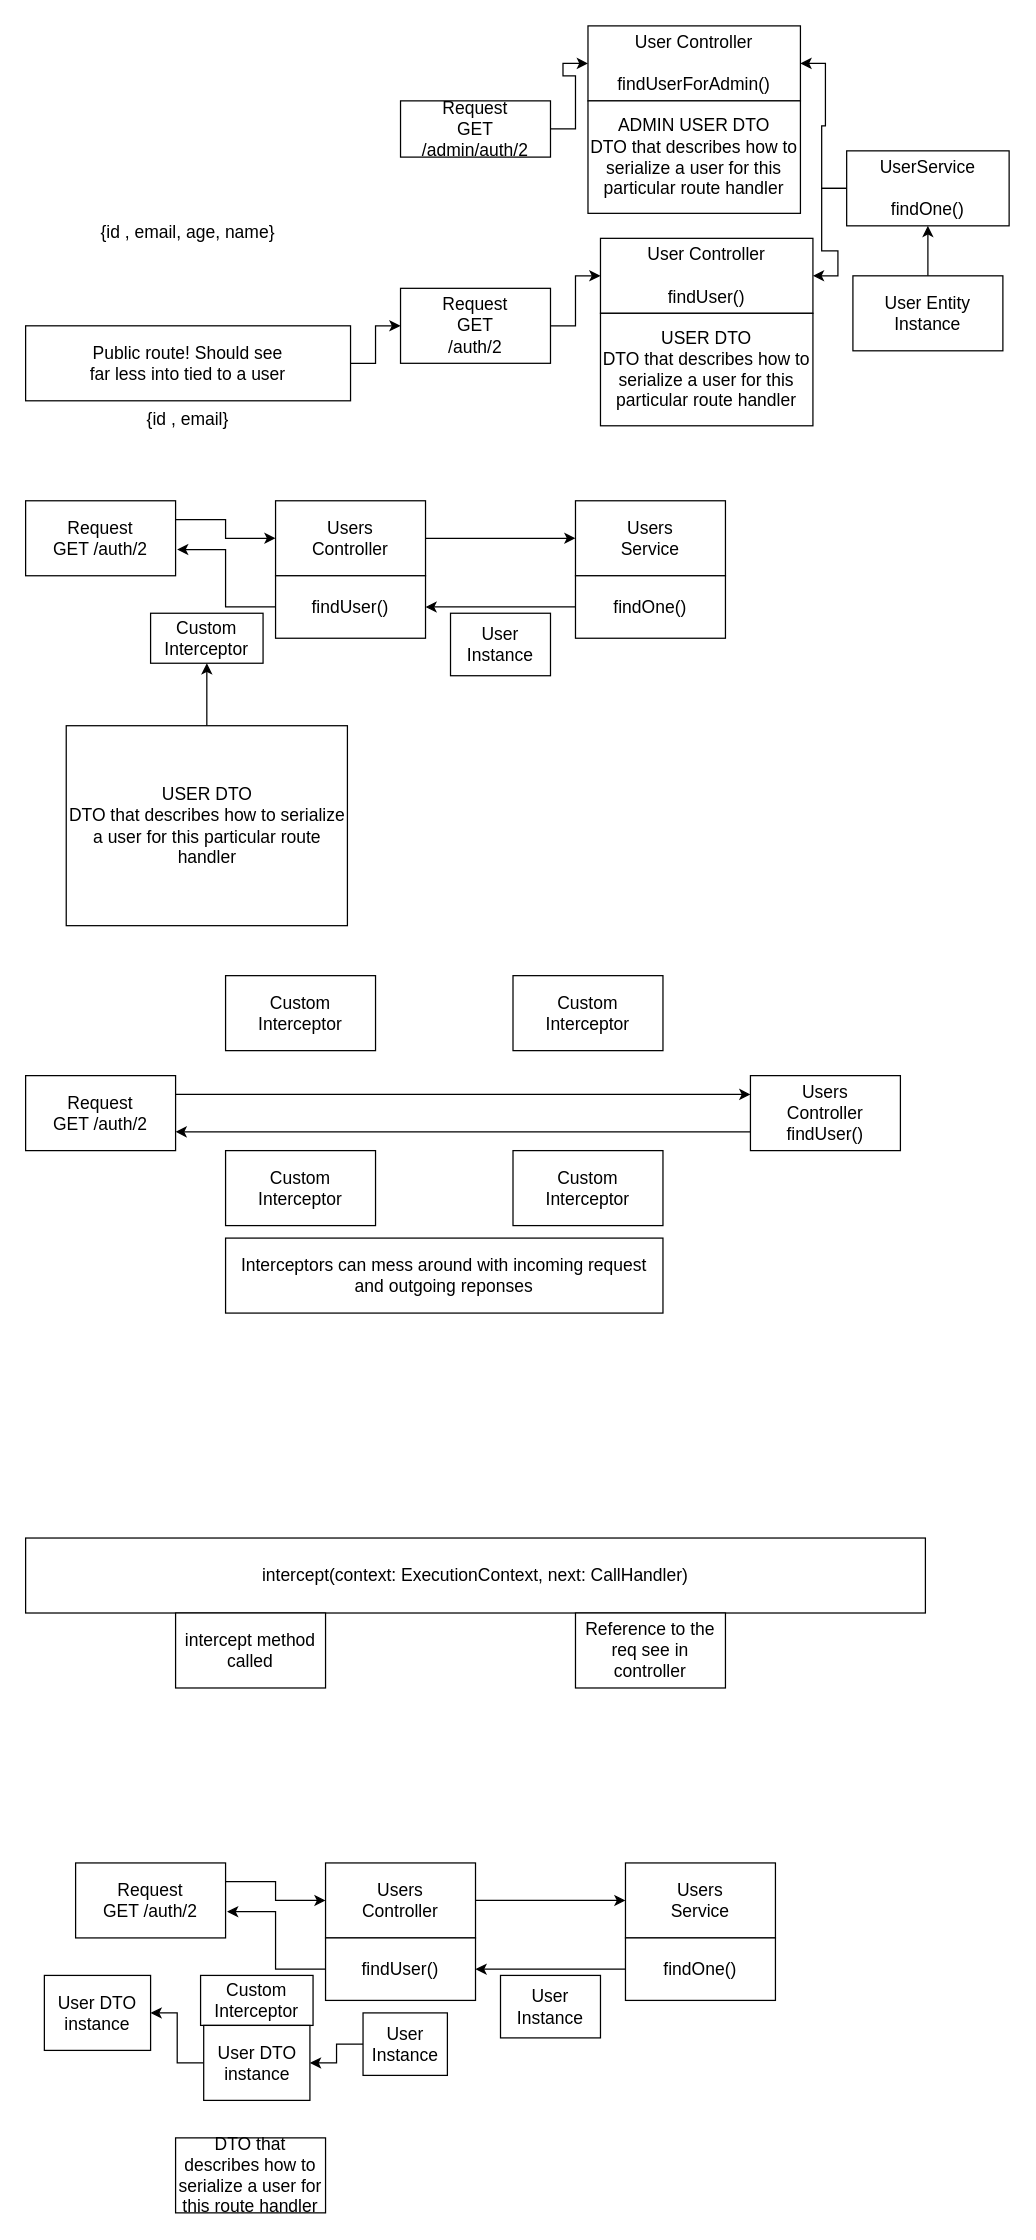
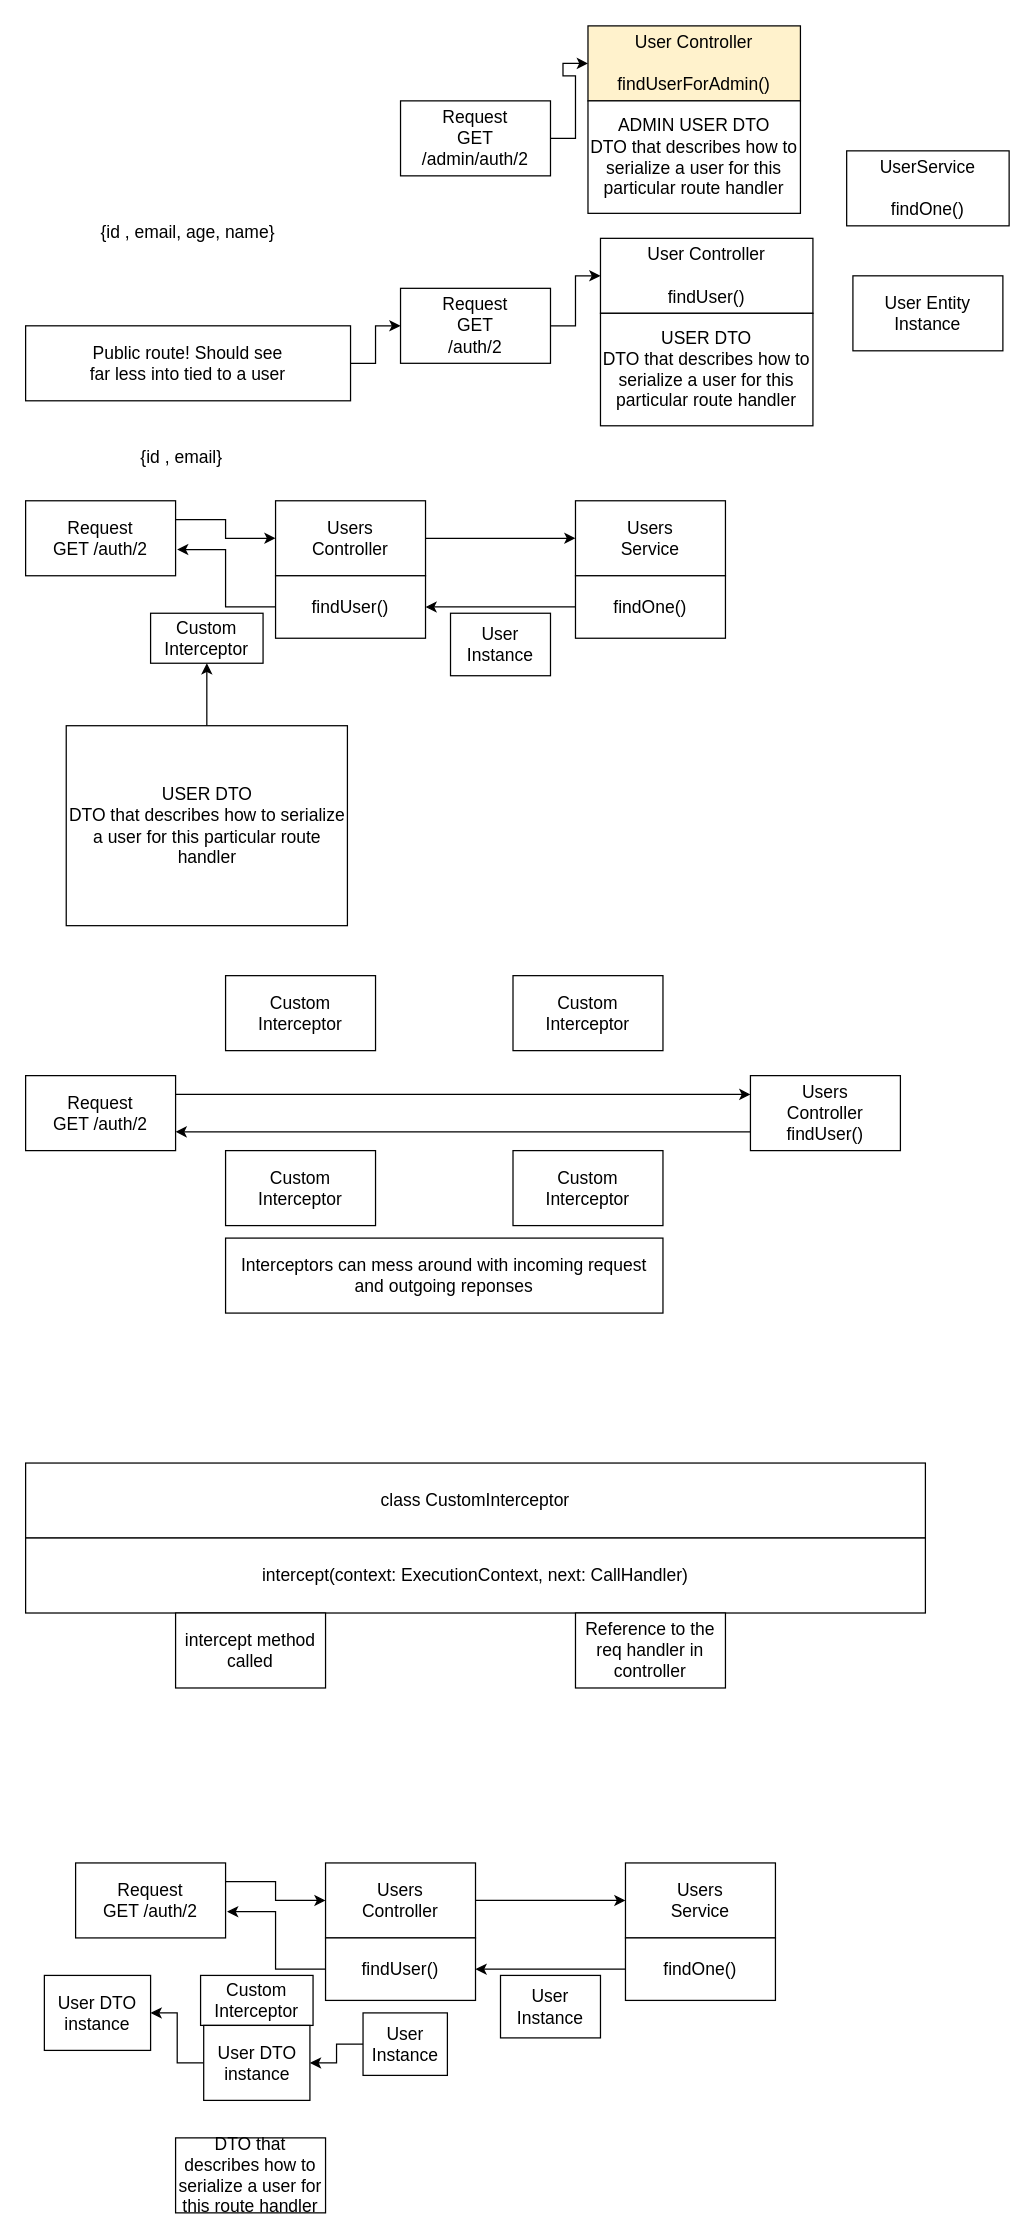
(694, 63) -> (694, 63)
(826, 118) -> none
(476, 129) -> (476, 138)
(822, 250) -> none
(928, 255) -> none
(188, 419) -> (182, 457)
none -> (476, 1501)
(651, 1651) -> (651, 1651)
